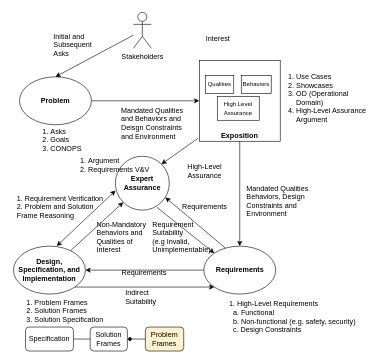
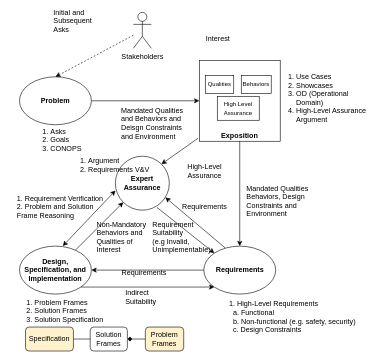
(77, 45) -> (77, 21)
(95, 56) -> (95, 56)
(50, 270) -> (56, 270)
(50, 339) -> (50, 339)
